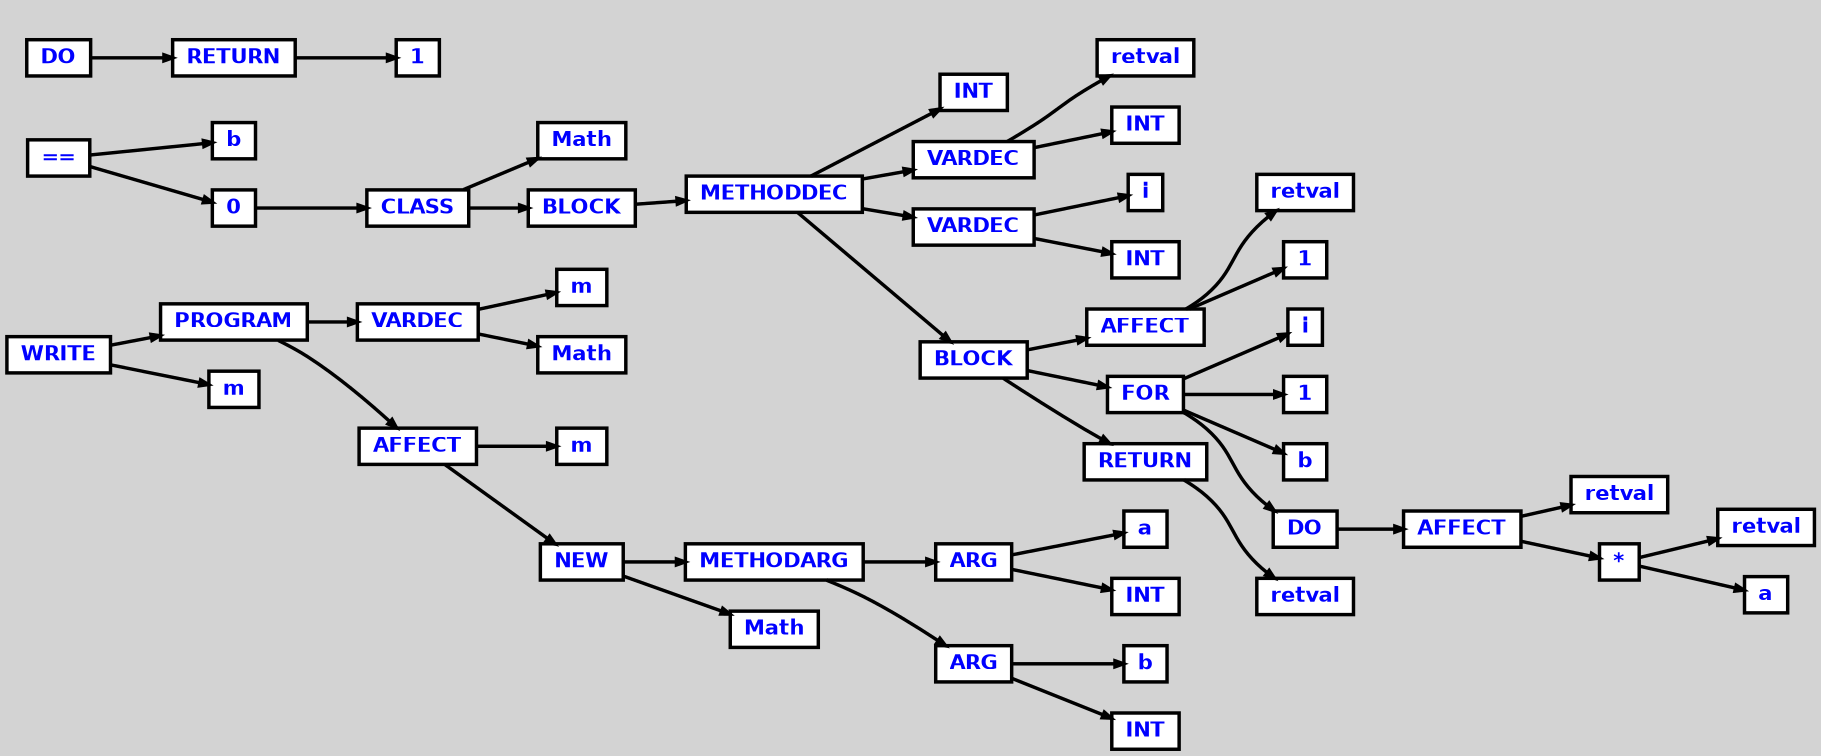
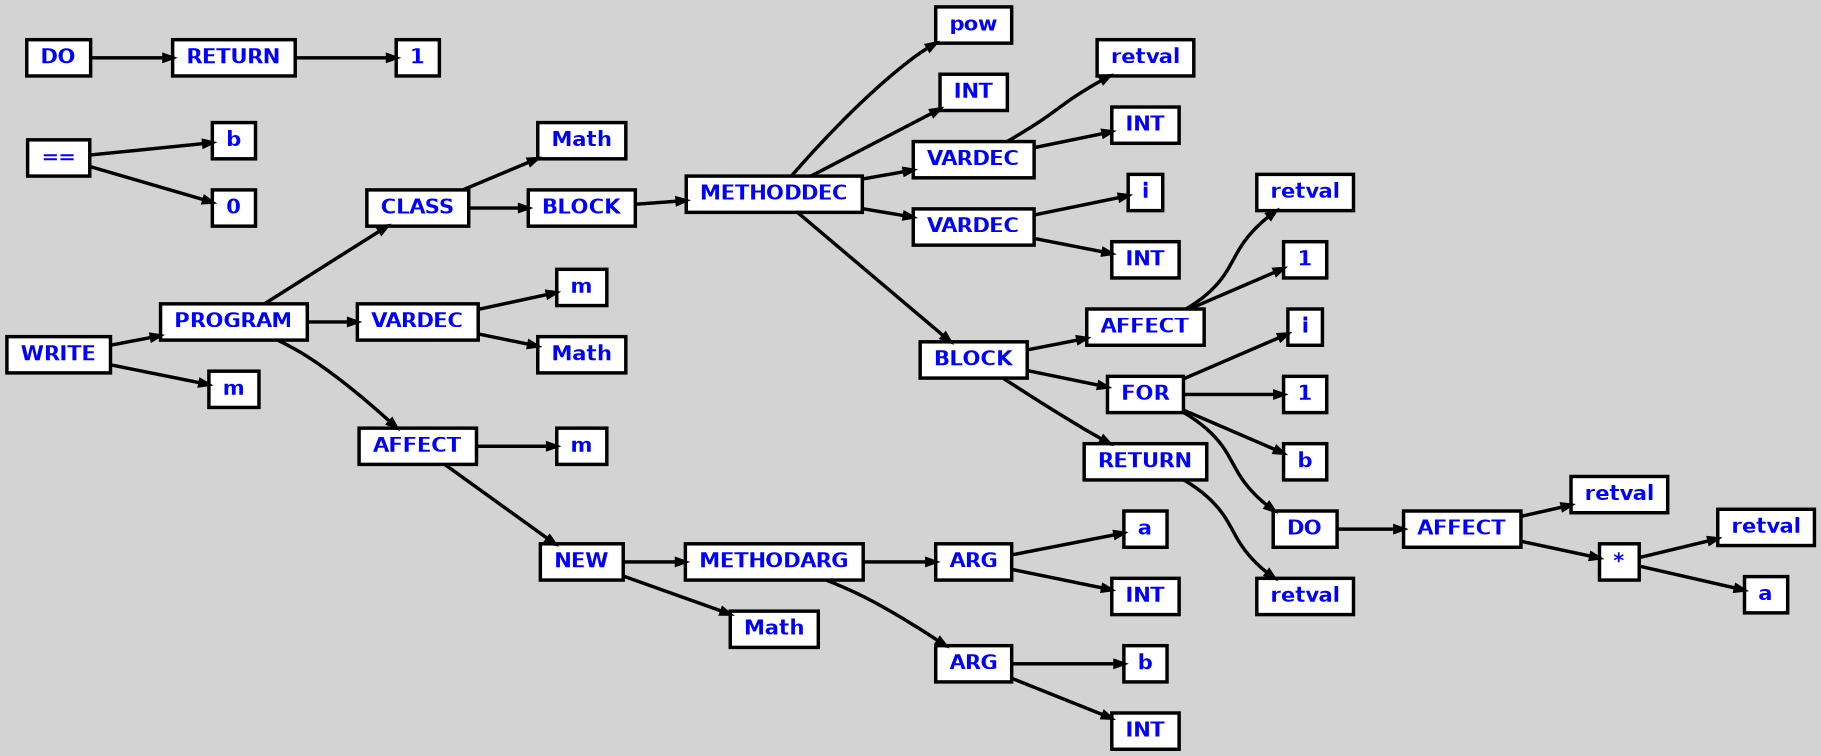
none -> (974, 25)
(307, 208) -> (322, 267)
